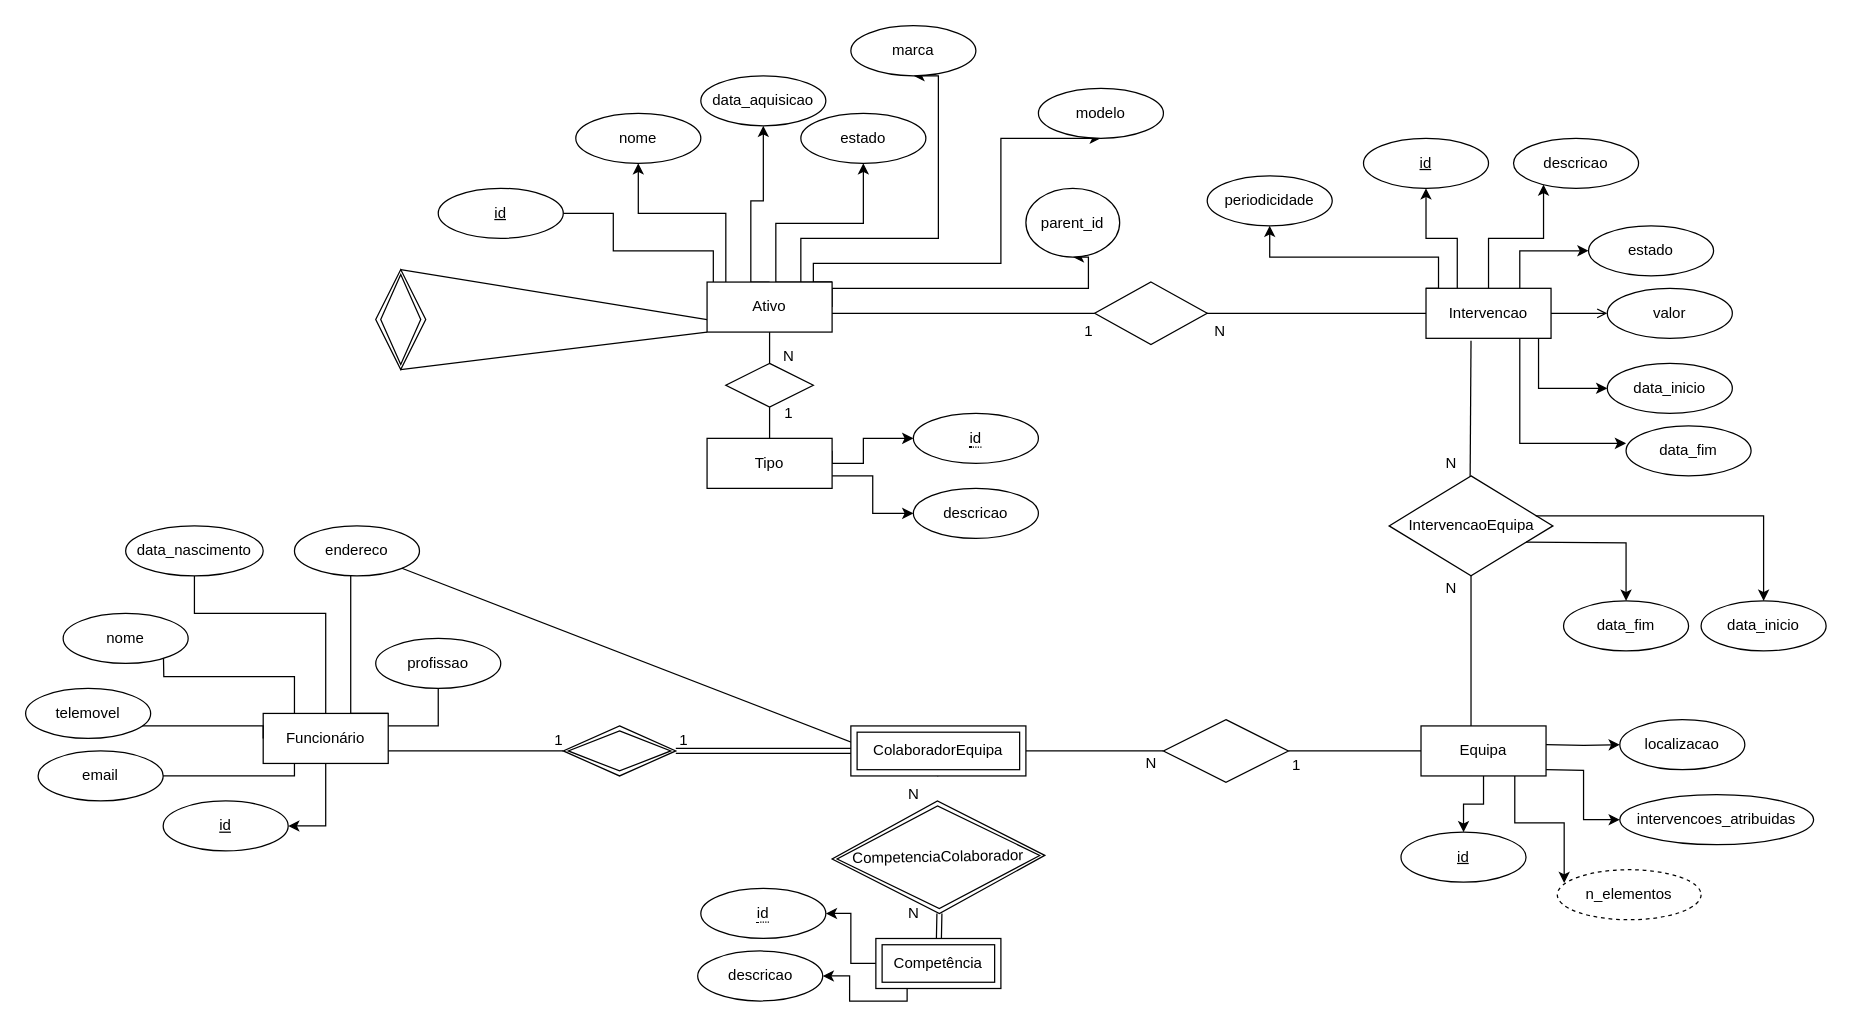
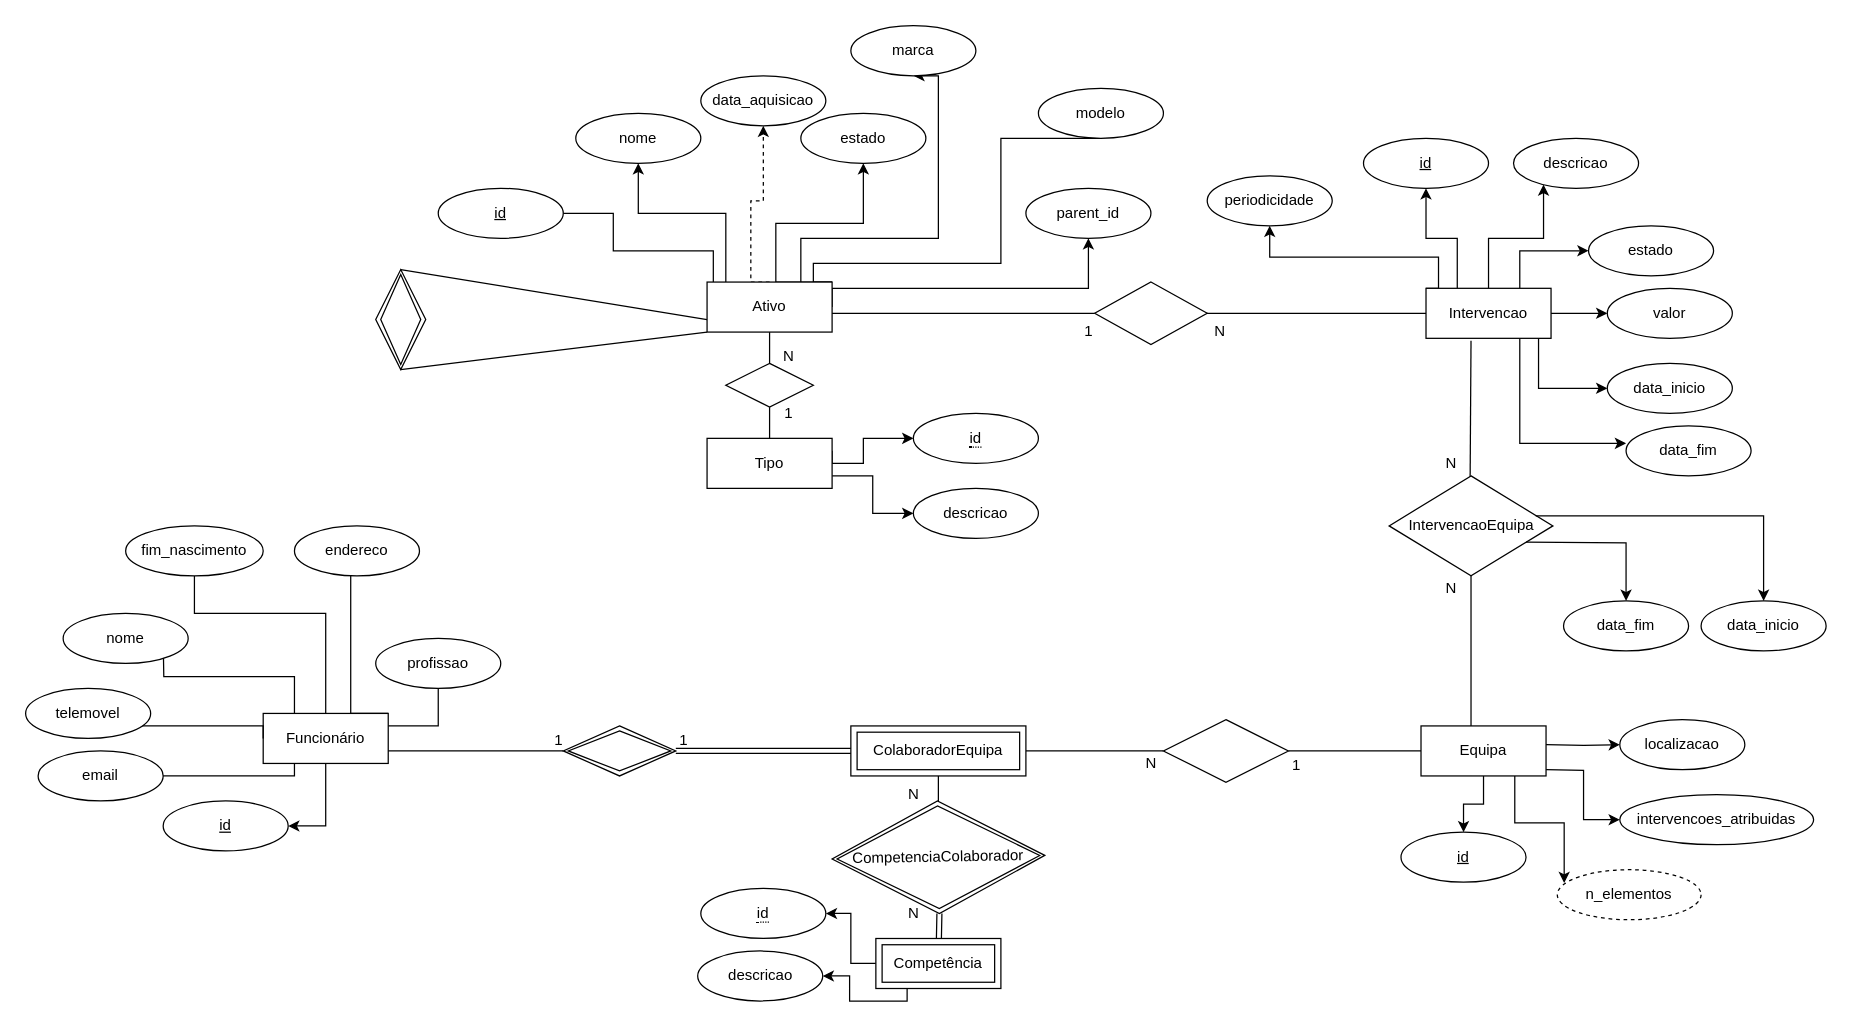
(1091, 138) -> (1094, 138)
(751, 203) -> (751, 203)
(1073, 223) -> (1088, 213)
(1599, 313) -> (1597, 313)
(194, 551) -> (194, 551)
(627, 655) -> (938, 788)
